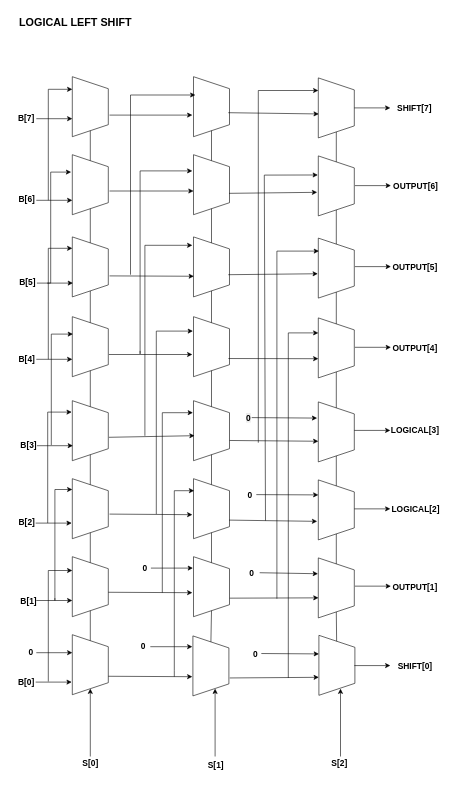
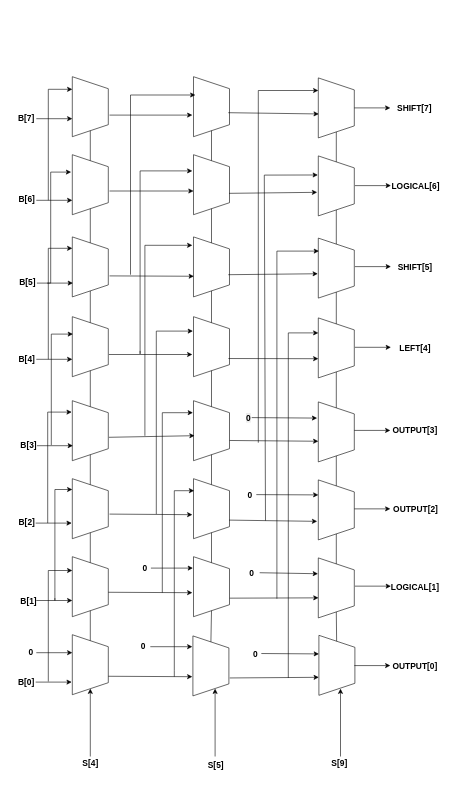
(75, 23) -> none
(416, 186) -> (416, 186)
(415, 267) -> (415, 267)
(415, 348) -> (415, 348)
(415, 431) -> (415, 431)
(416, 509) -> (416, 509)
(415, 587) -> (415, 587)
(415, 666) -> (415, 666)
(91, 764) -> (91, 764)
(340, 764) -> (340, 764)
(216, 765) -> (216, 765)
